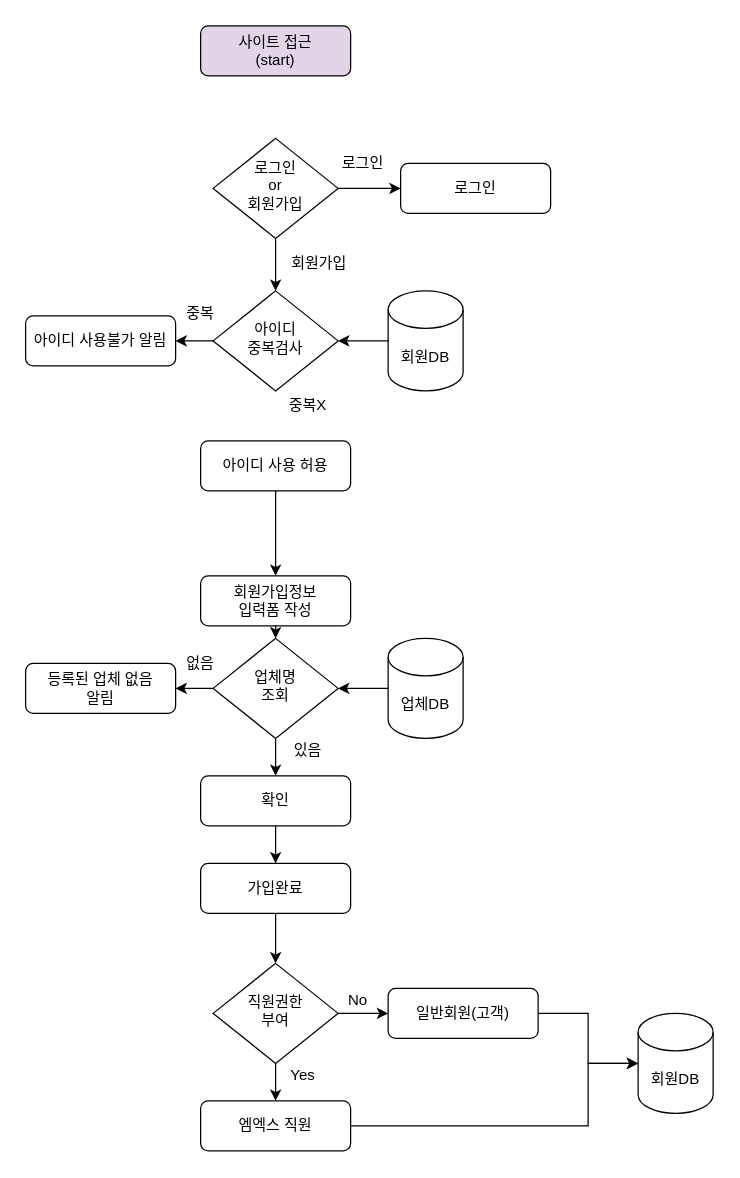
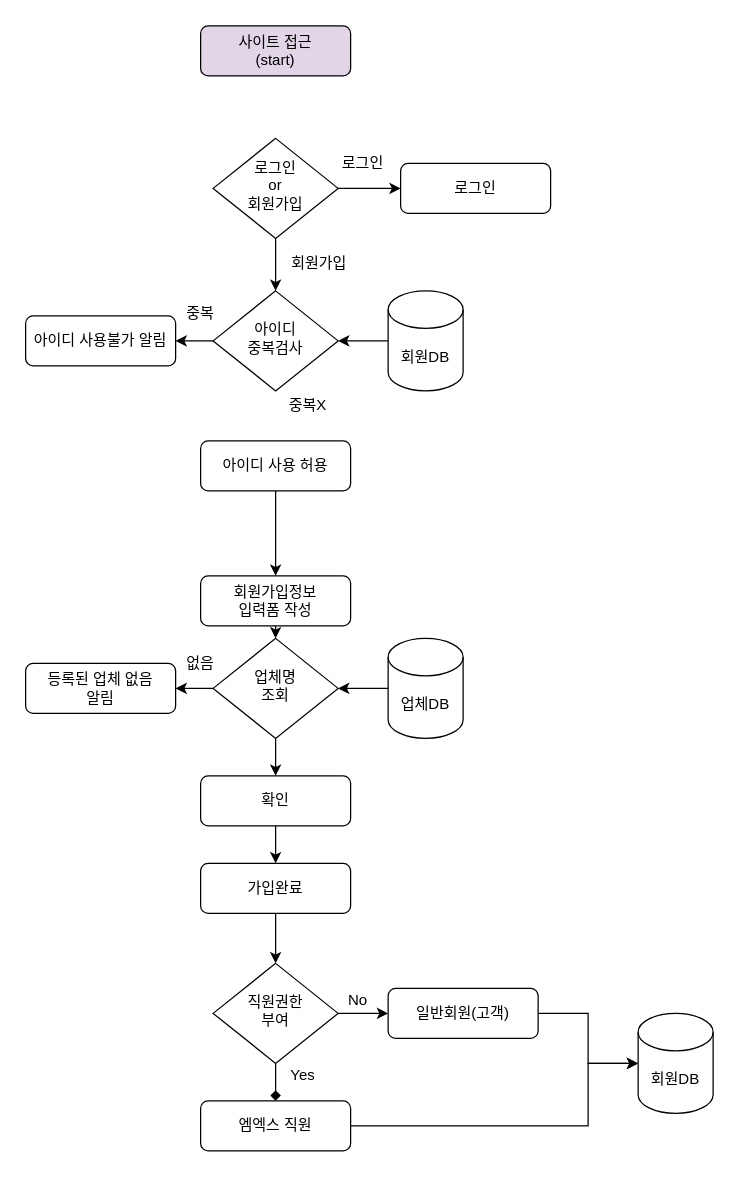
(308, 751) -> none
(276, 1091) -> (276, 1090)
